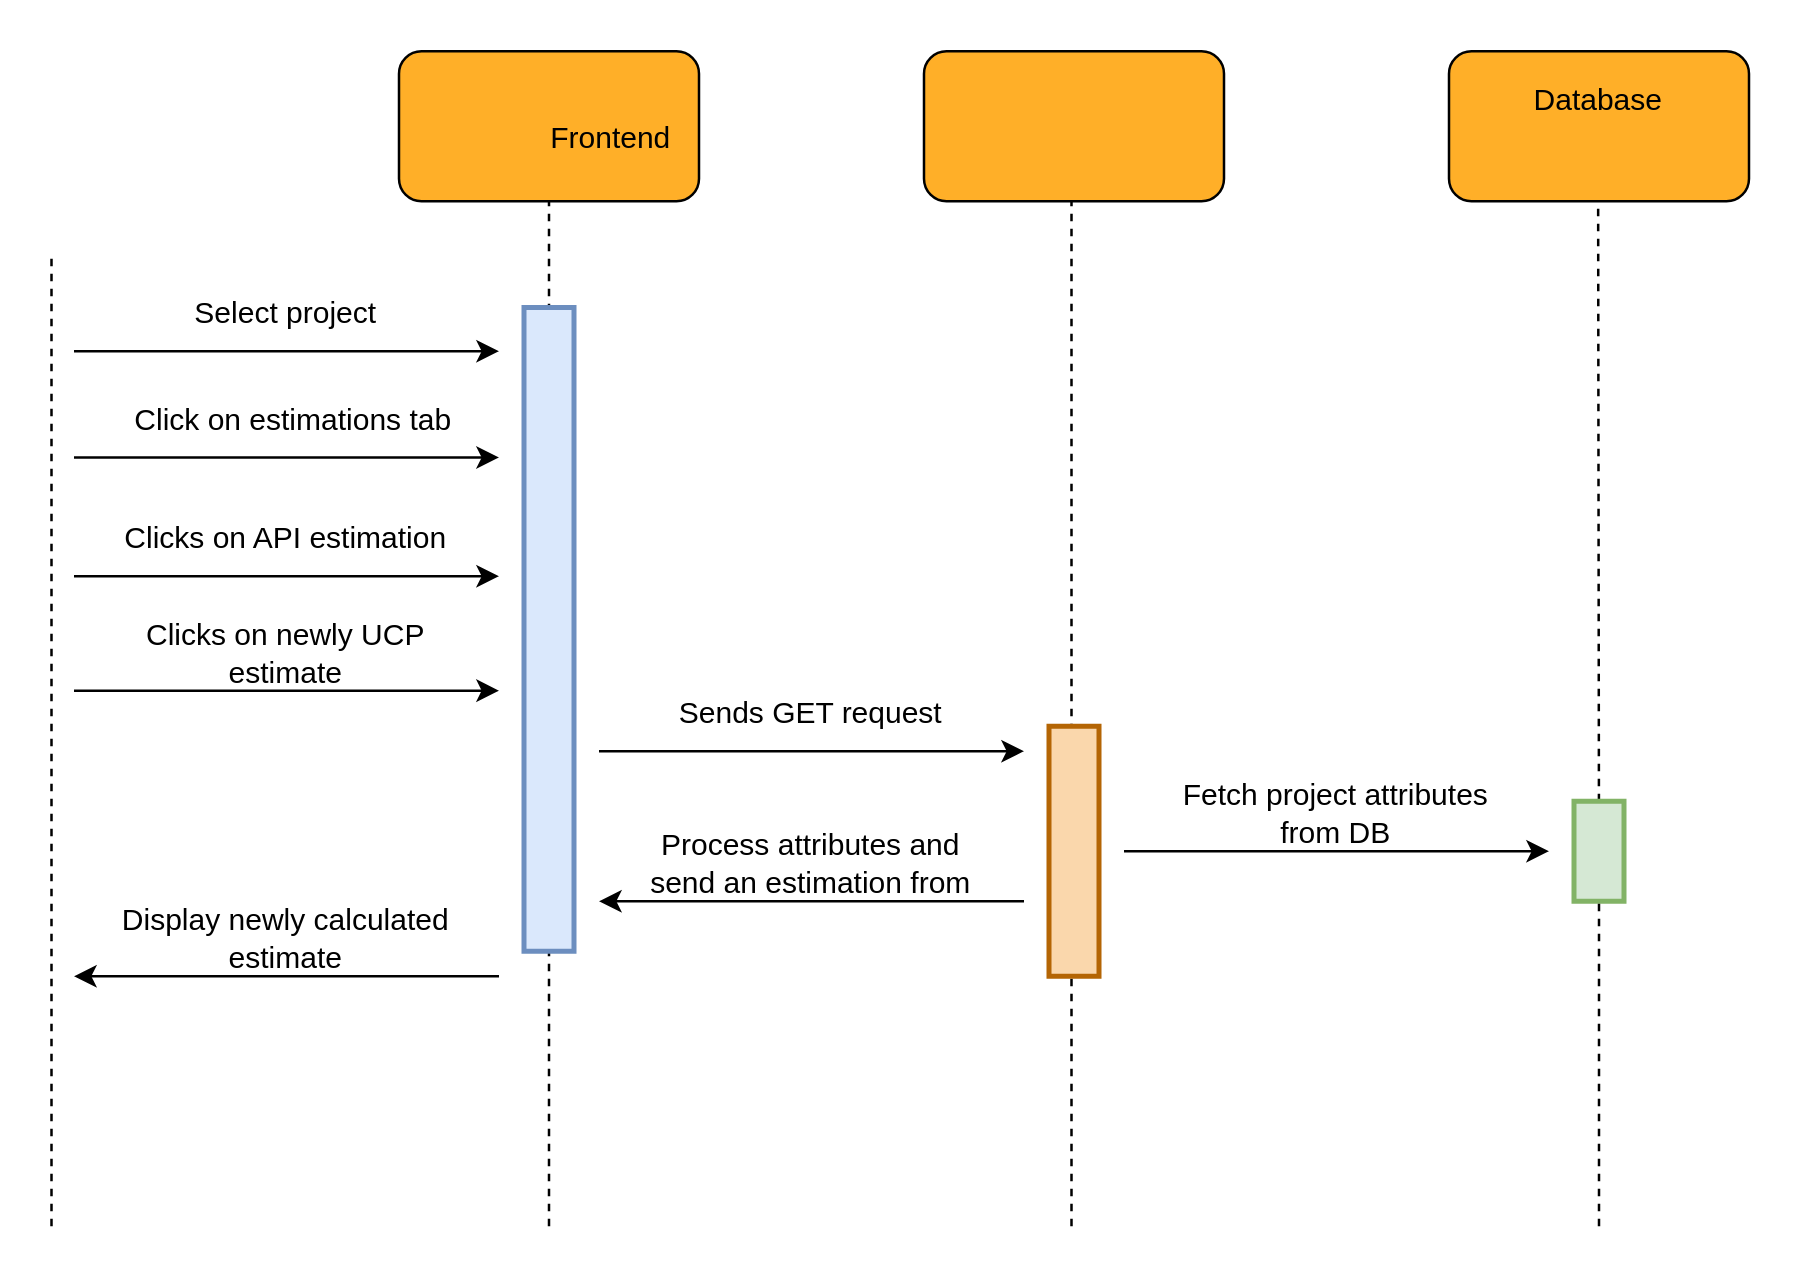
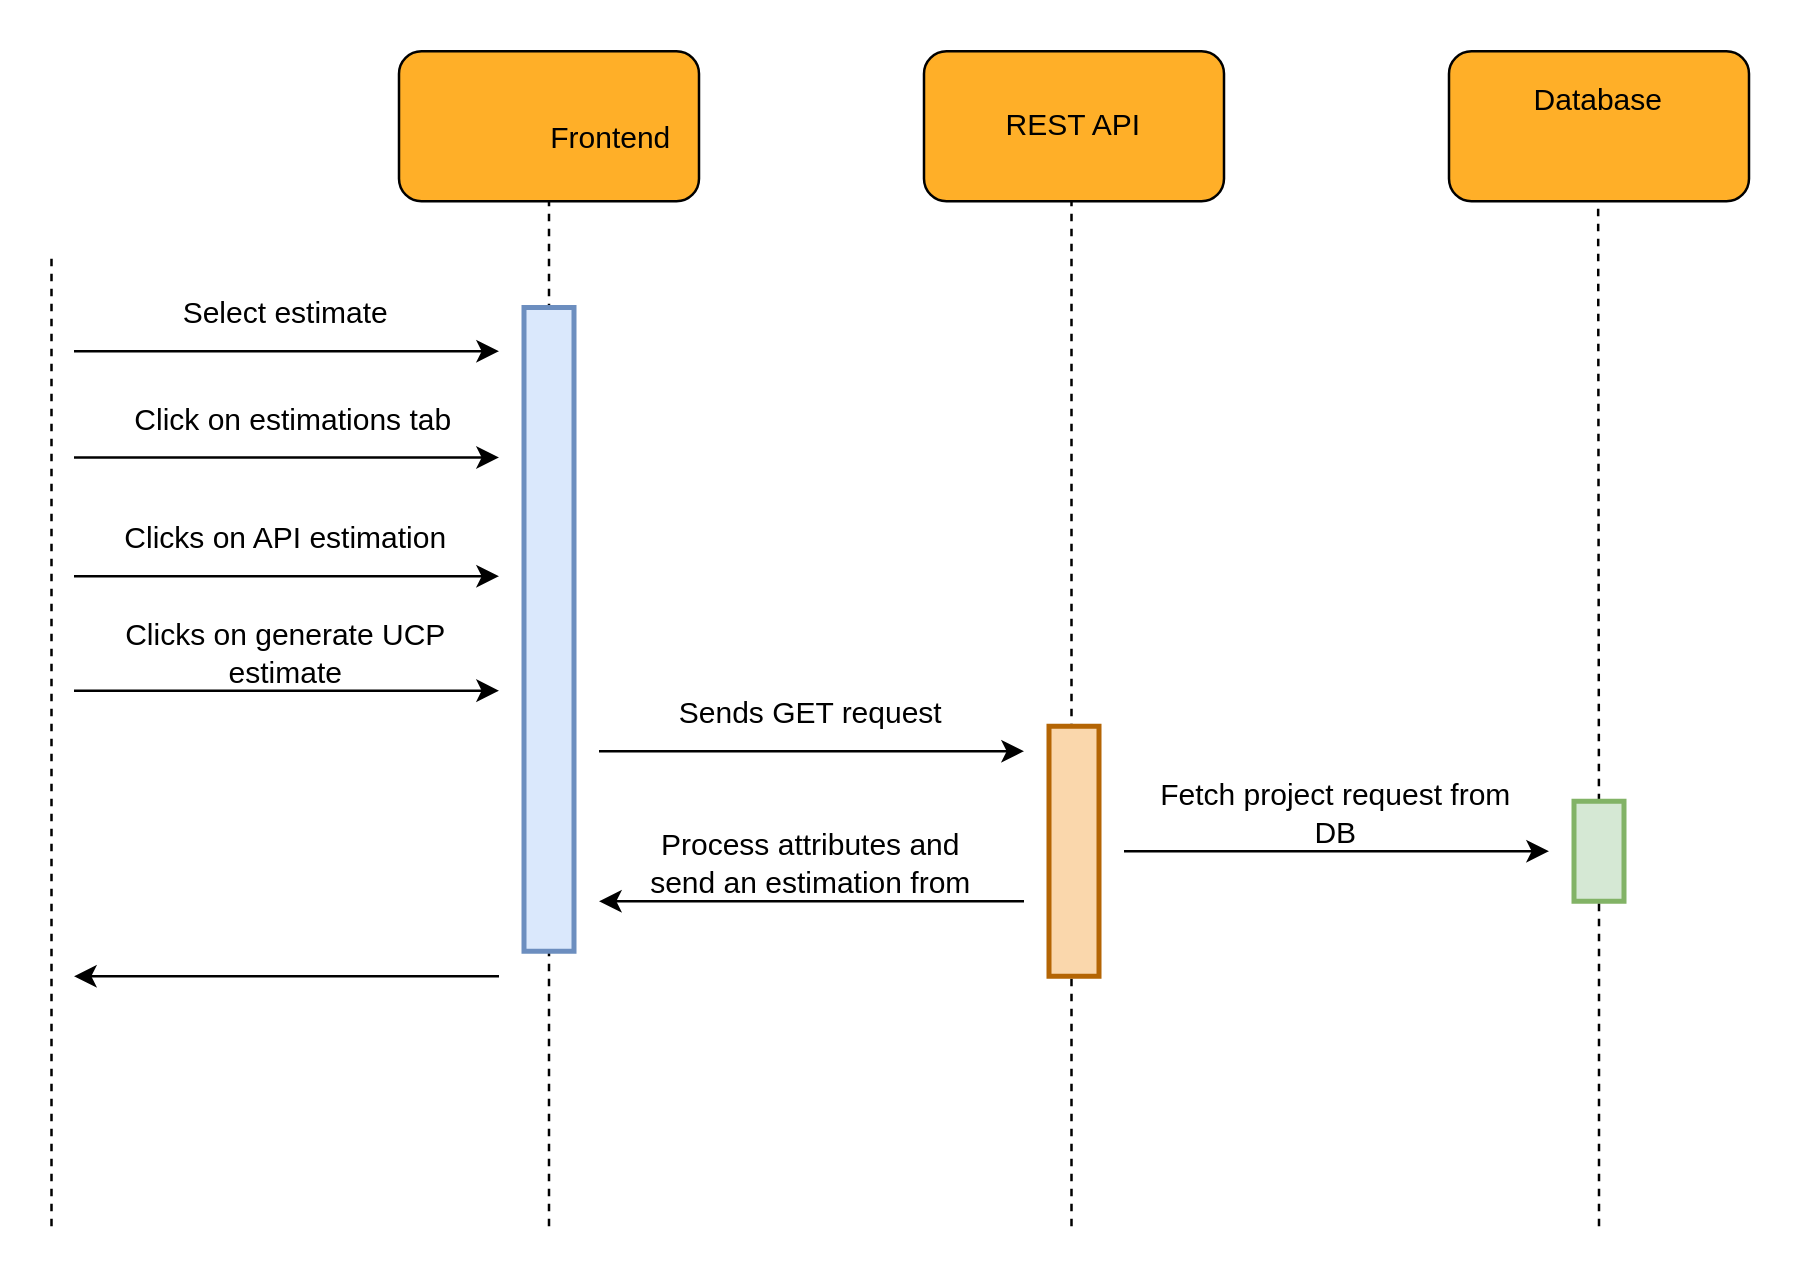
none -> (1074, 126)
(286, 314) -> (286, 314)
(286, 654) -> (286, 654)
(1336, 814) -> (1336, 814)
(286, 939) -> none
